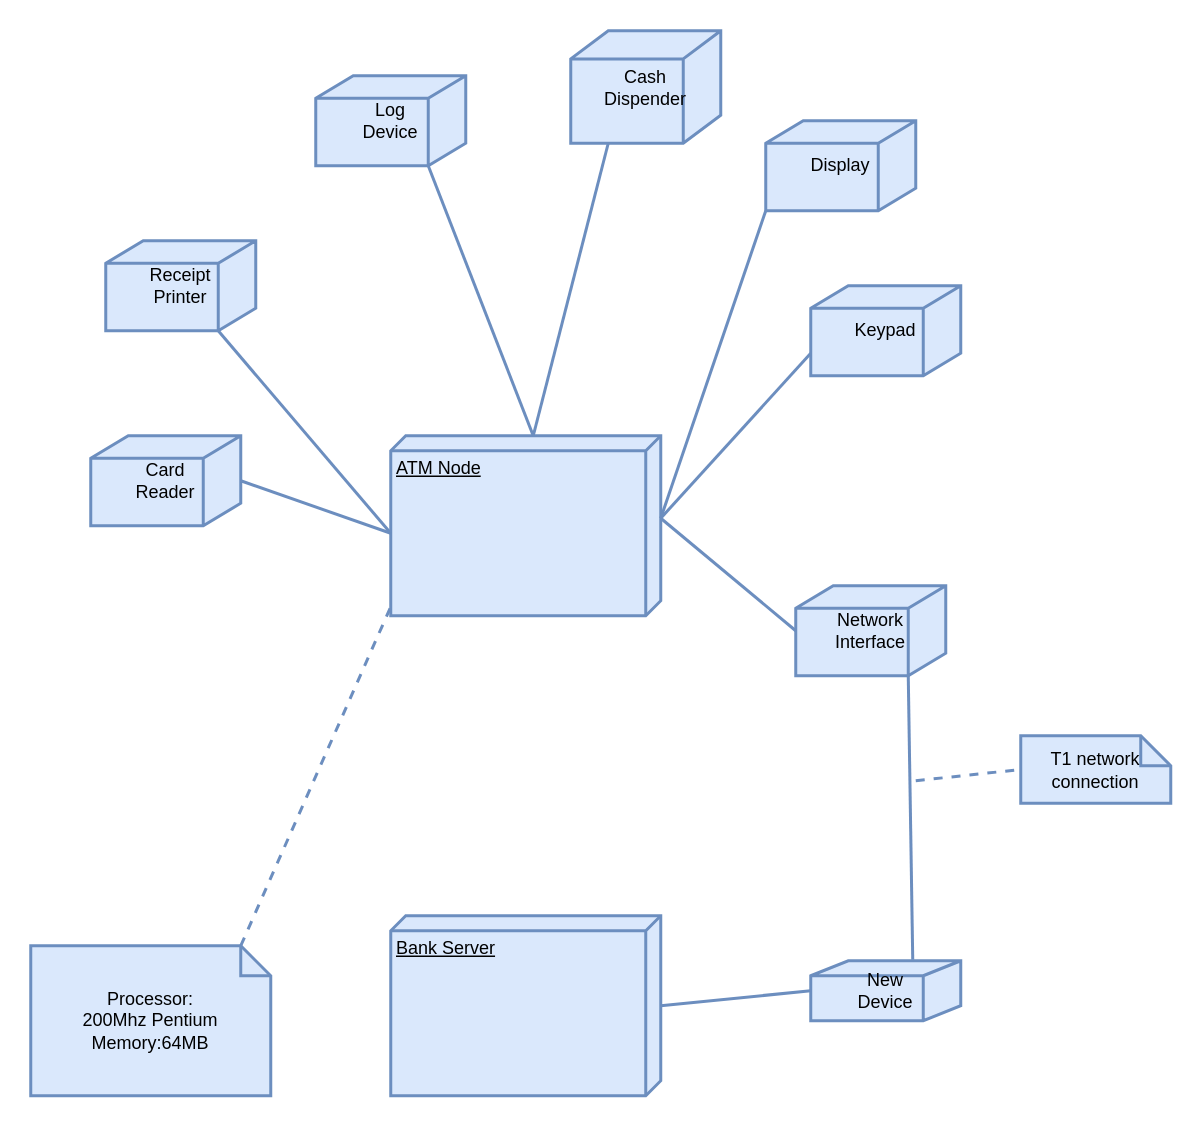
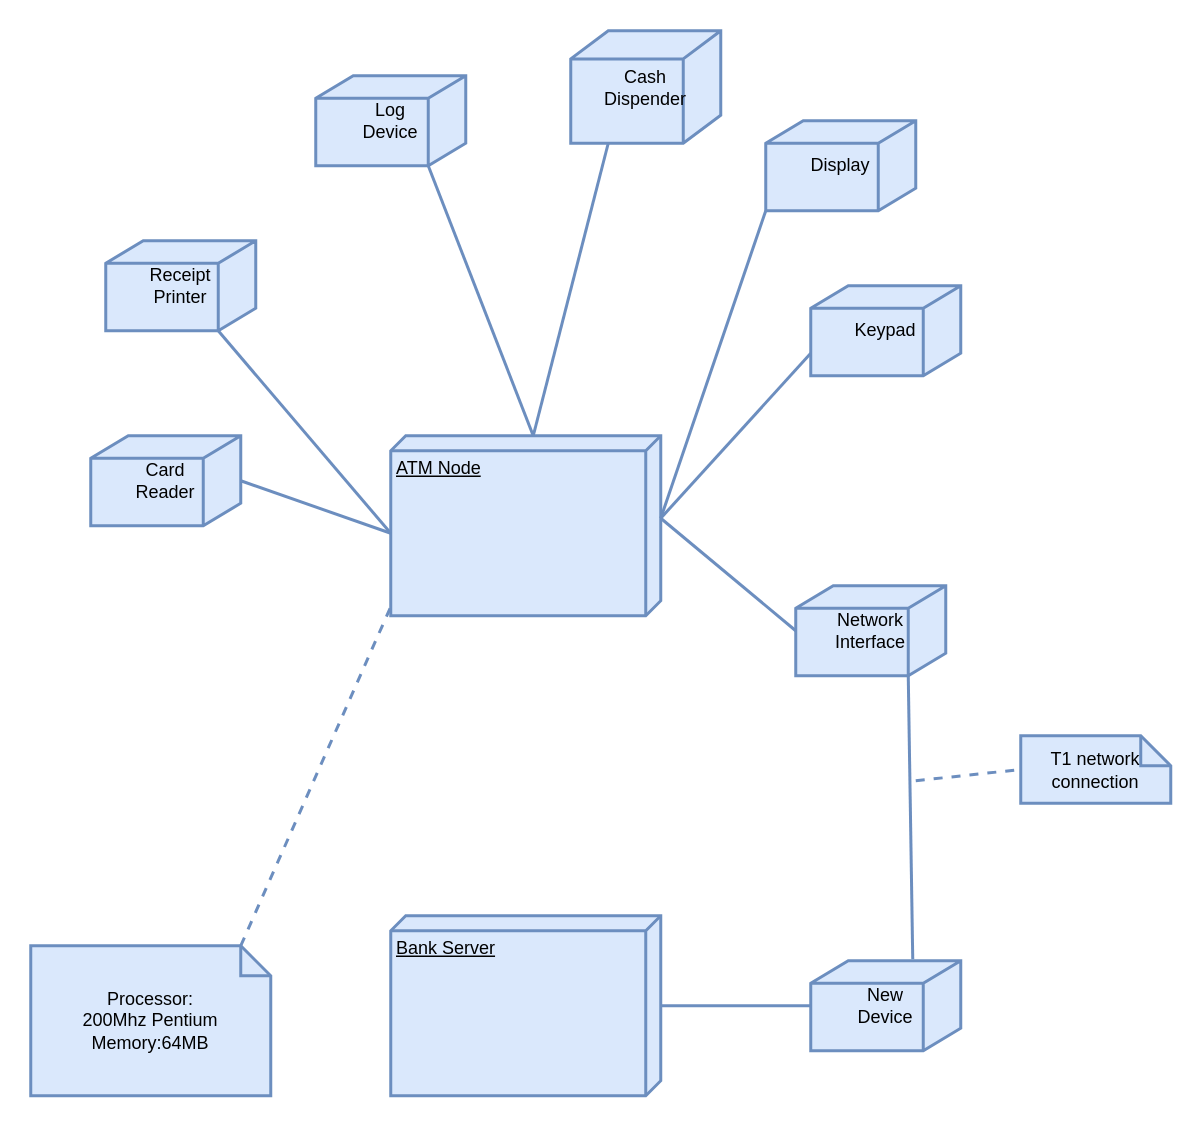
(886, 991) -> (886, 1006)
